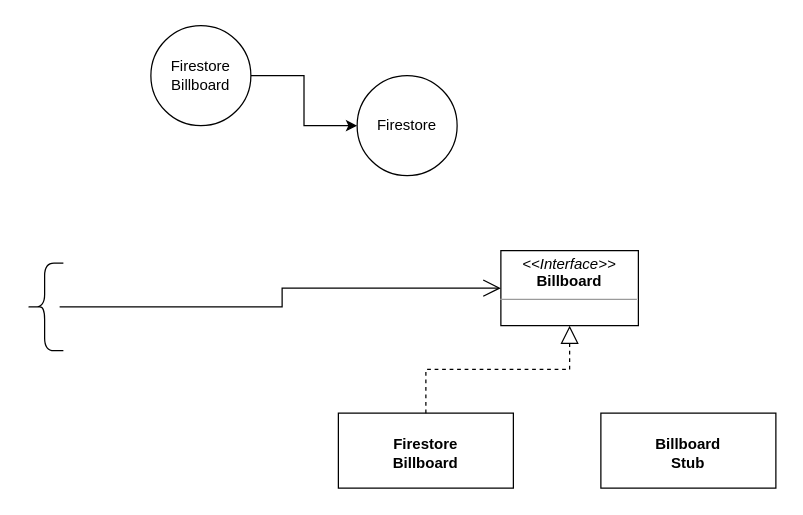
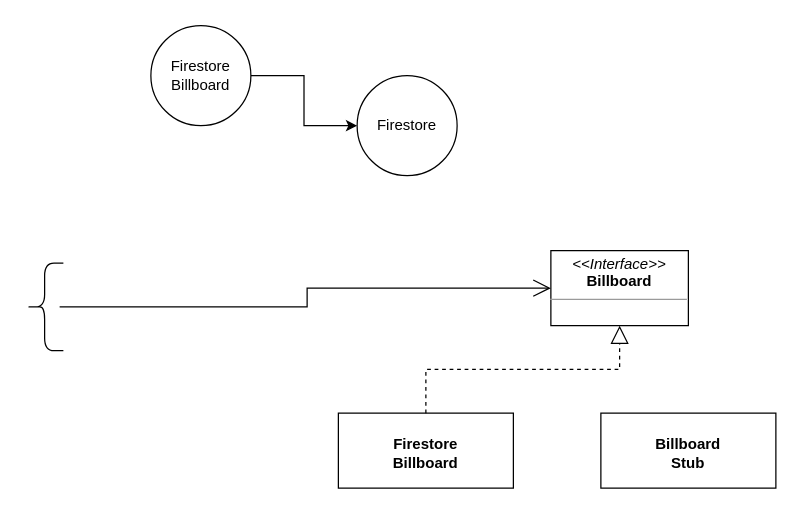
(569, 288) -> (619, 288)
